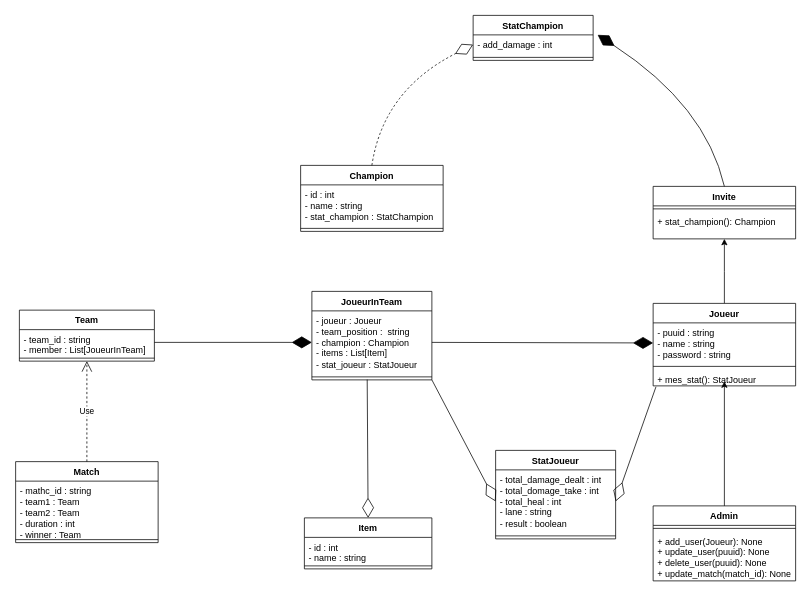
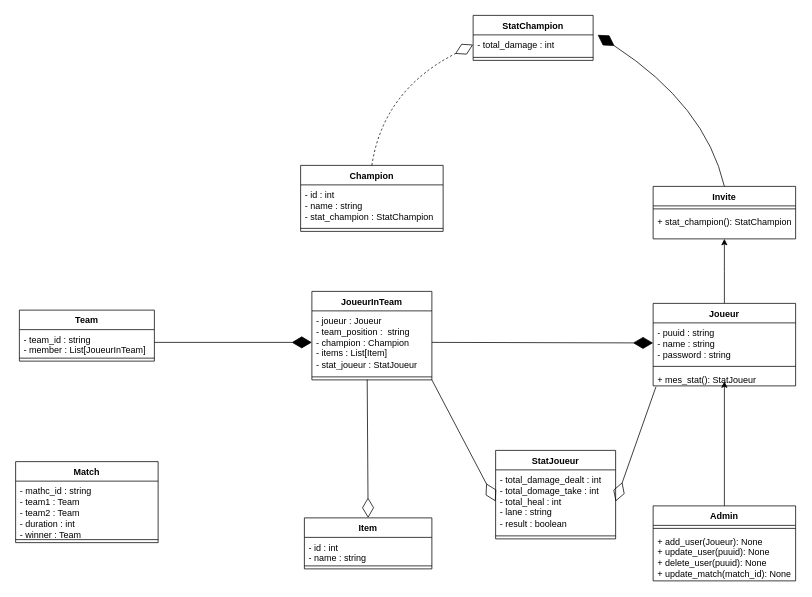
(517, 46) -> (521, 46)
(720, 223) -> (725, 228)
(87, 412) -> none
